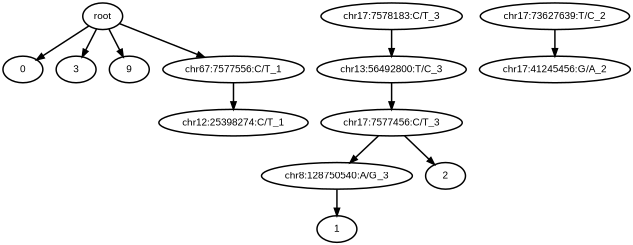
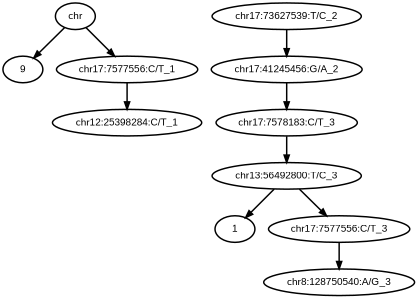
(103, 16) -> (75, 16)
(555, 16) -> (287, 16)
(23, 69) -> none
(76, 69) -> none
(233, 69) -> (127, 69)
none -> (287, 92)
(233, 123) -> (127, 123)
(392, 123) -> (339, 229)
(446, 176) -> none
(337, 199) -> (263, 201)
